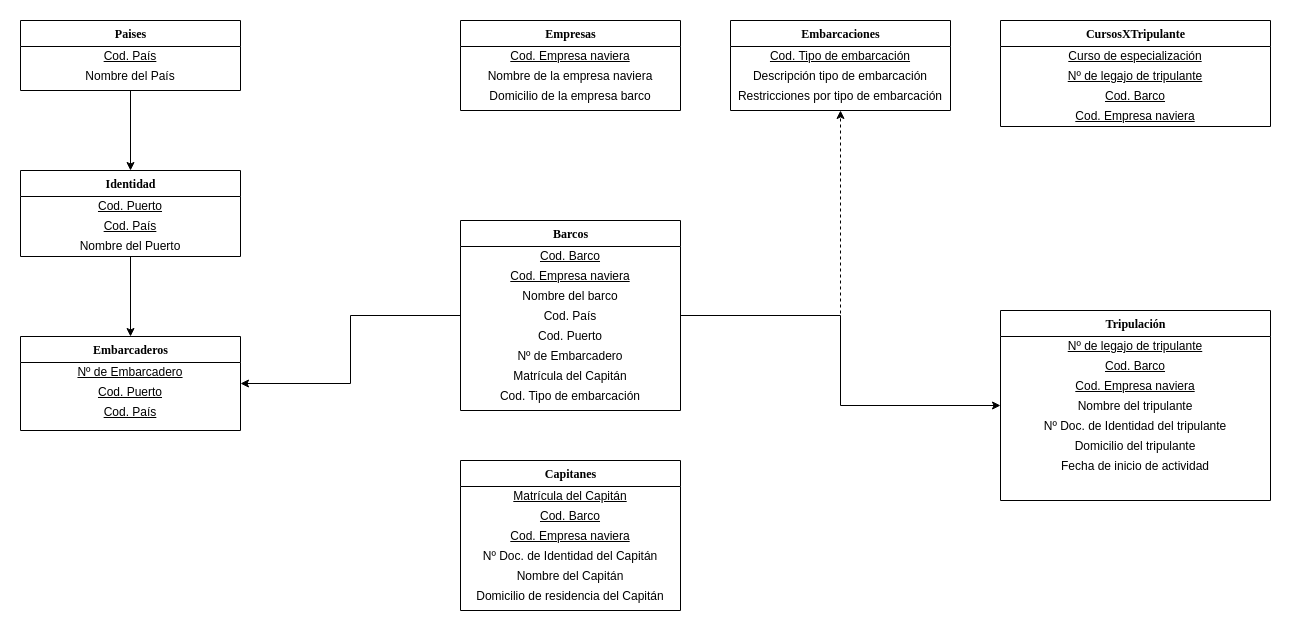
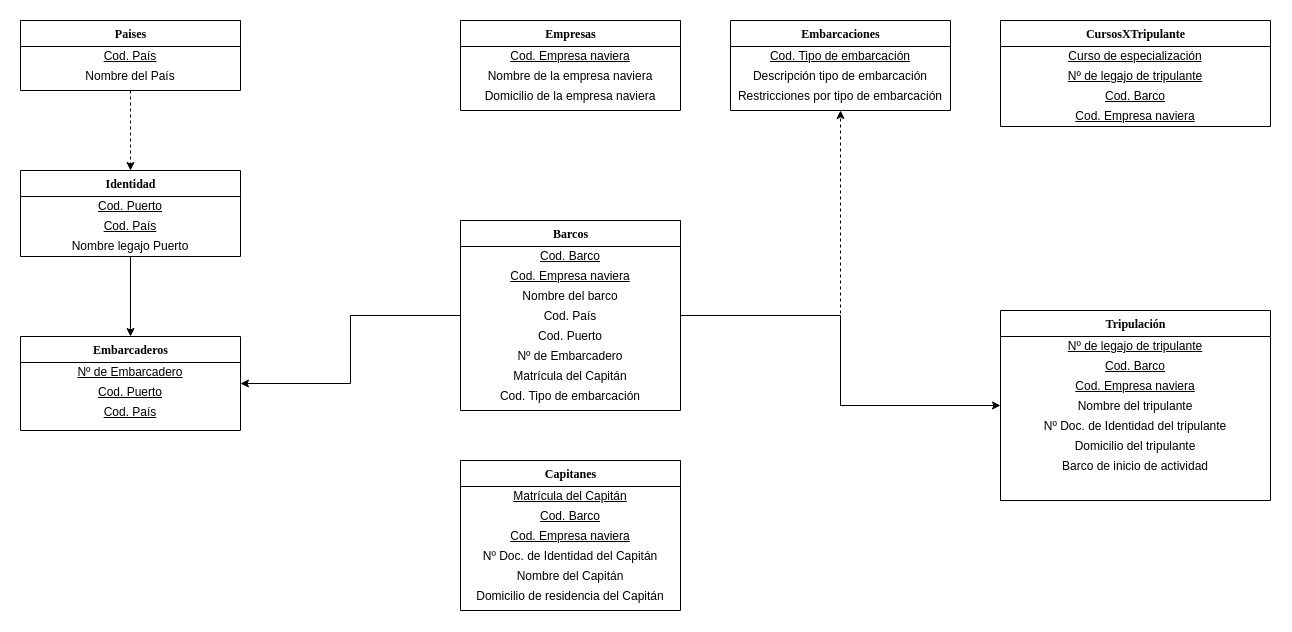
(571, 97) -> (571, 97)
(131, 128) -> (131, 128)
(131, 247) -> (131, 247)
(1136, 467) -> (1136, 467)
